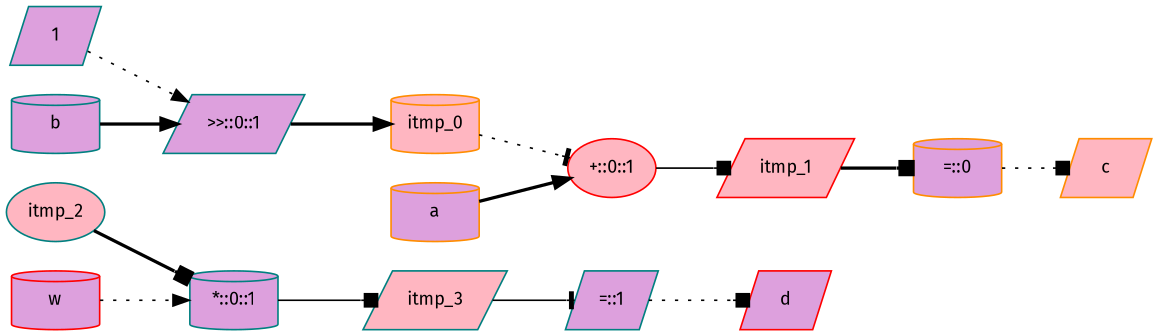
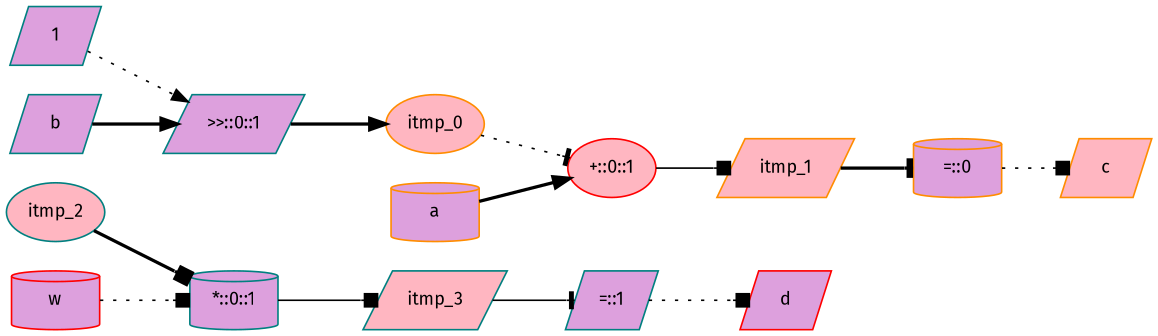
(56, 124) -> (56, 124)
(435, 124) -> (435, 124)
(786, 168) -> (786, 168)
(869, 168) -> (873, 168)
(136, 300) -> (136, 300)
